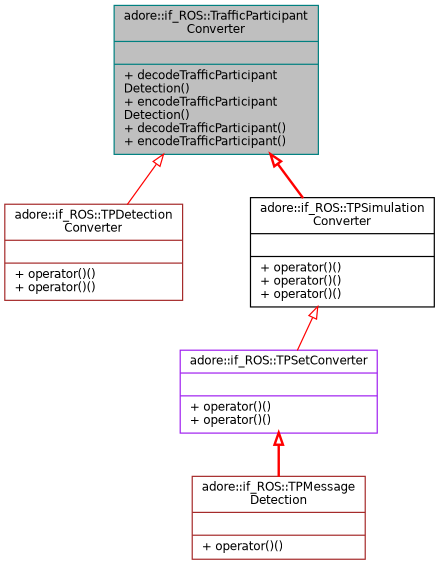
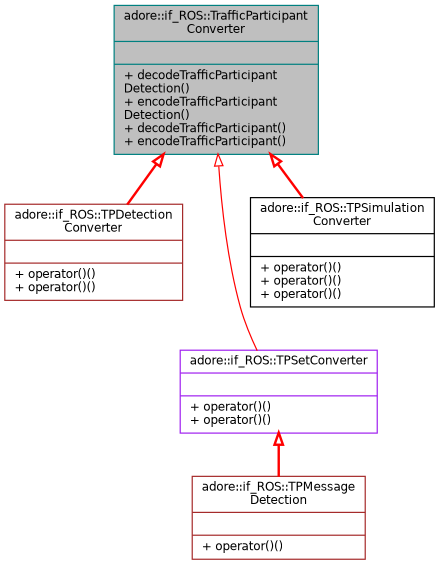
(142, 184) -> (142, 184)
(305, 334) -> (230, 260)
